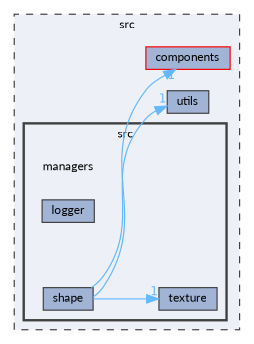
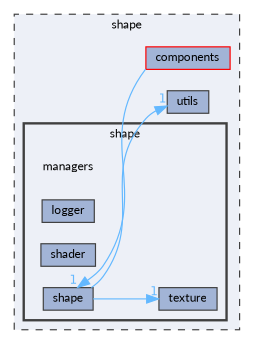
(127, 26) -> (127, 26)
(124, 140) -> (122, 144)
none -> (68, 255)
